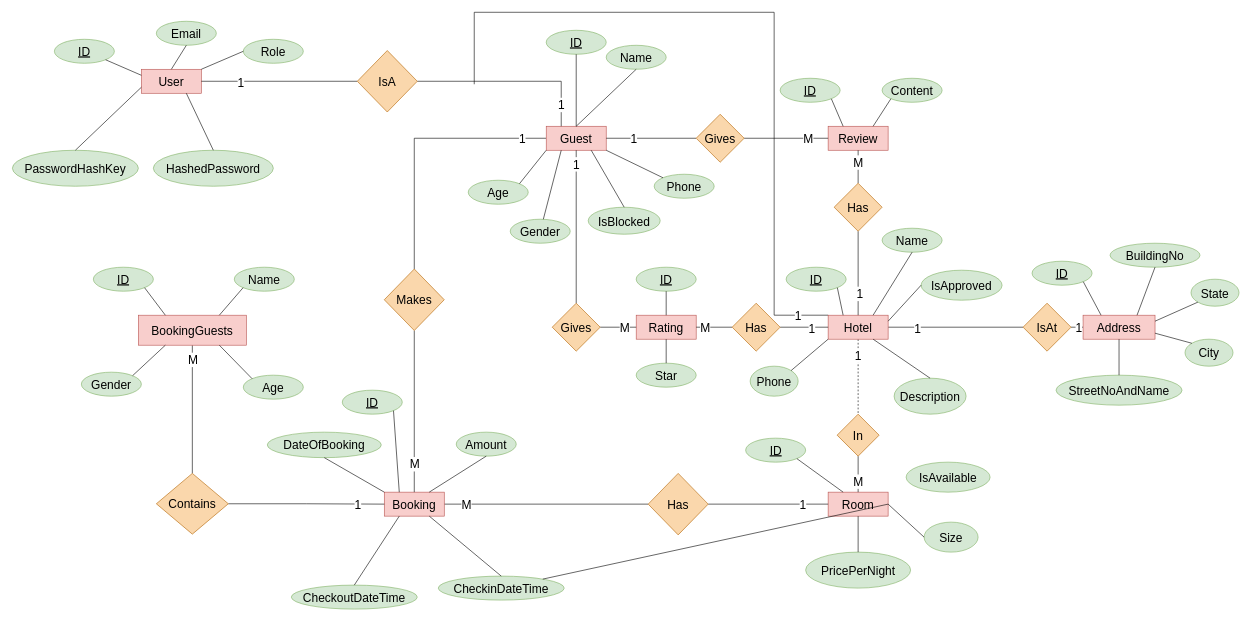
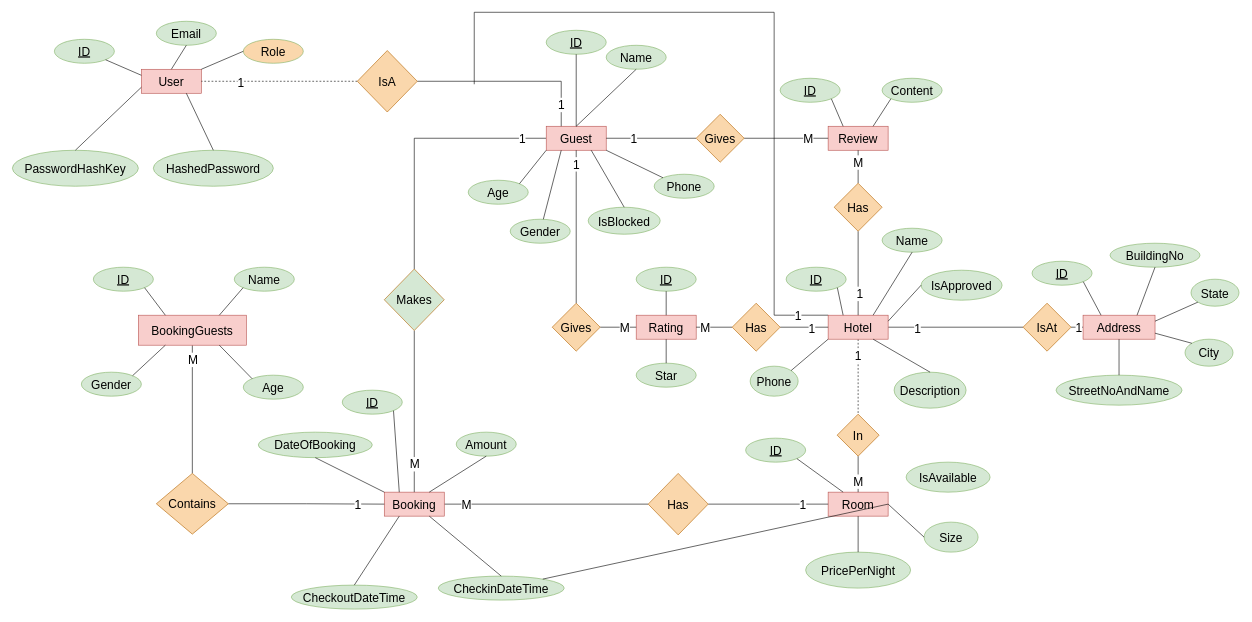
(273, 51) -> (273, 51)
(279, 81) -> (279, 81)
(414, 300) -> (414, 300)
(930, 396) -> (930, 390)
(324, 445) -> (315, 445)
